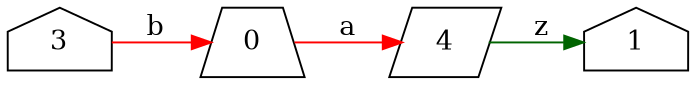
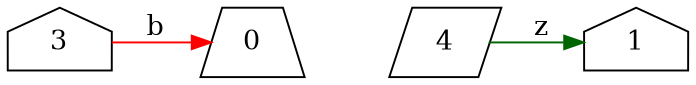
(338, 42) -> none
